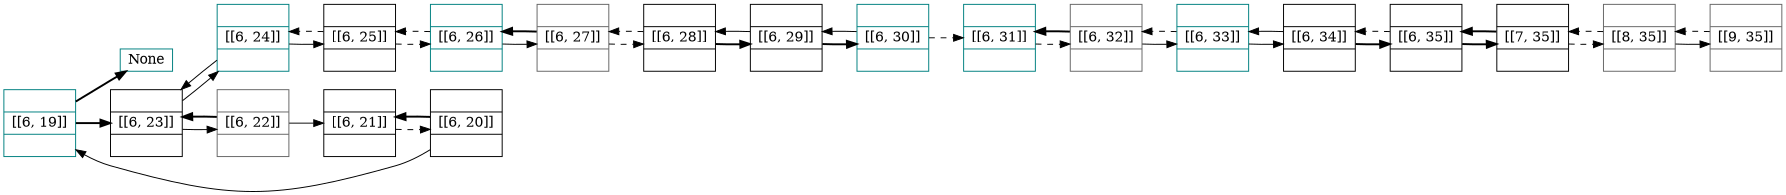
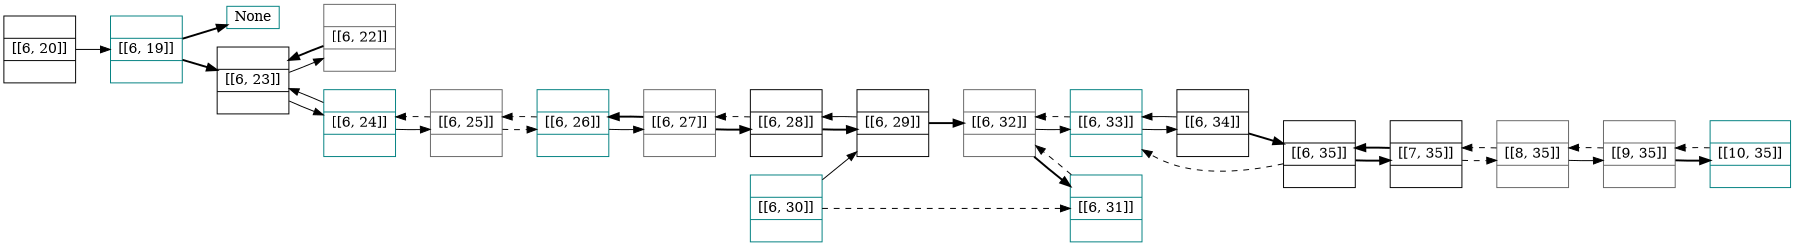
(1378, 31) -> (1216, 171)
(360, 38) -> (466, 123)
(621, 44) -> (728, 130)
(835, 44) -> (941, 123)
(360, 123) -> none
none -> (1750, 154)
